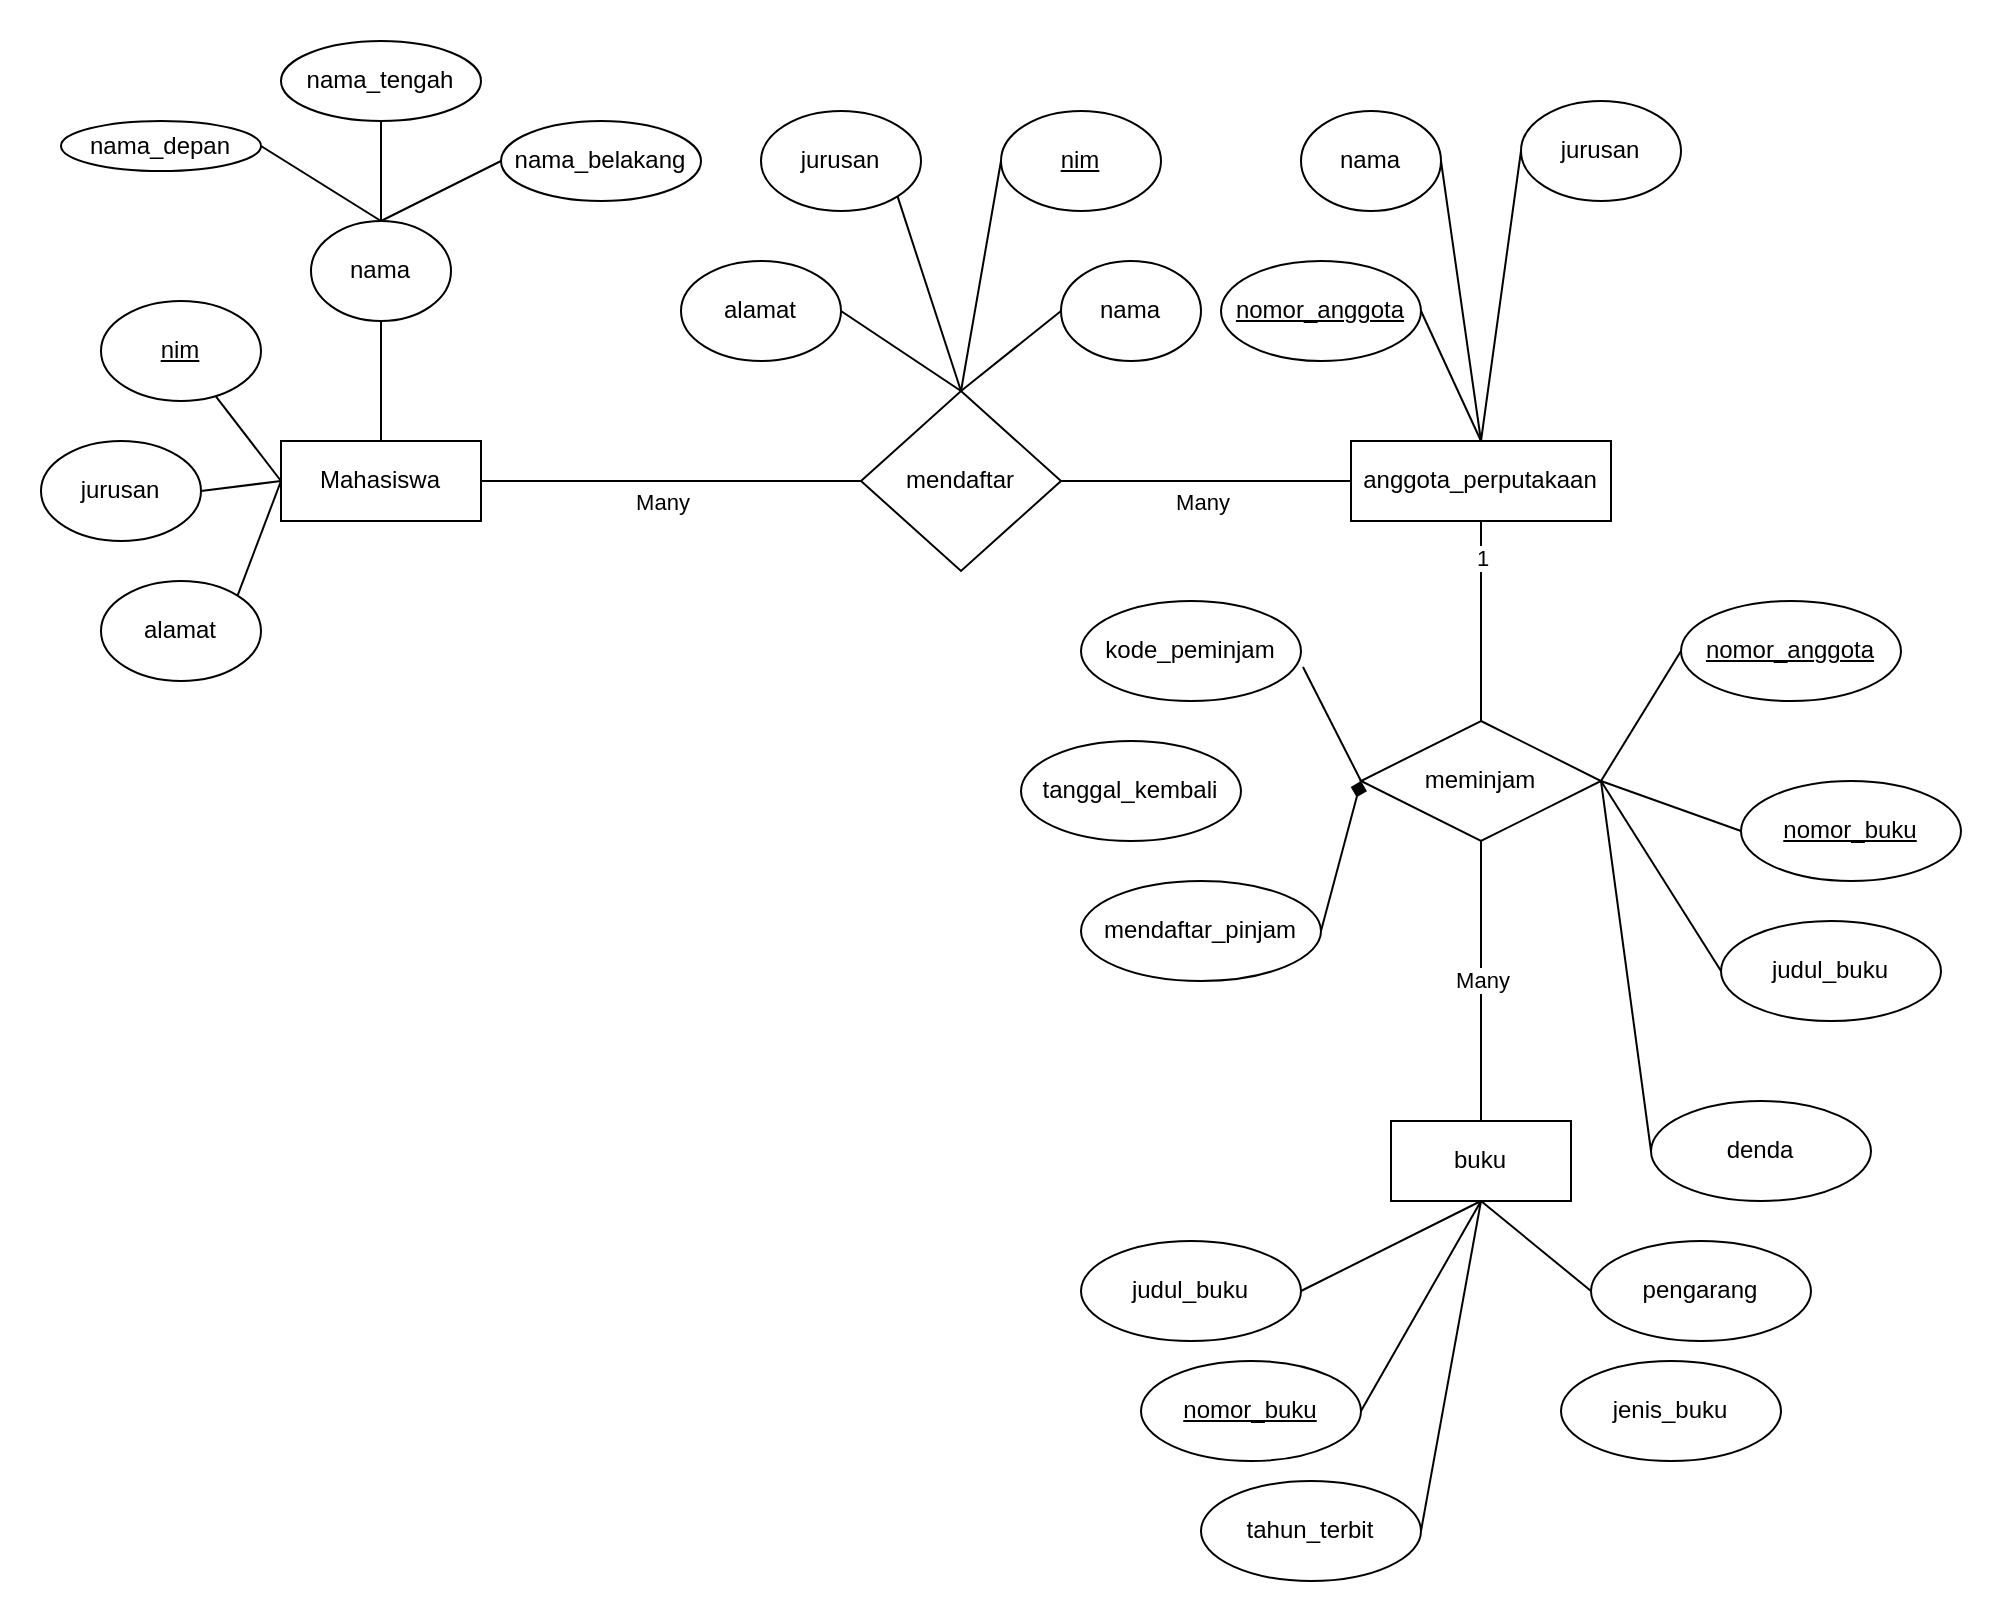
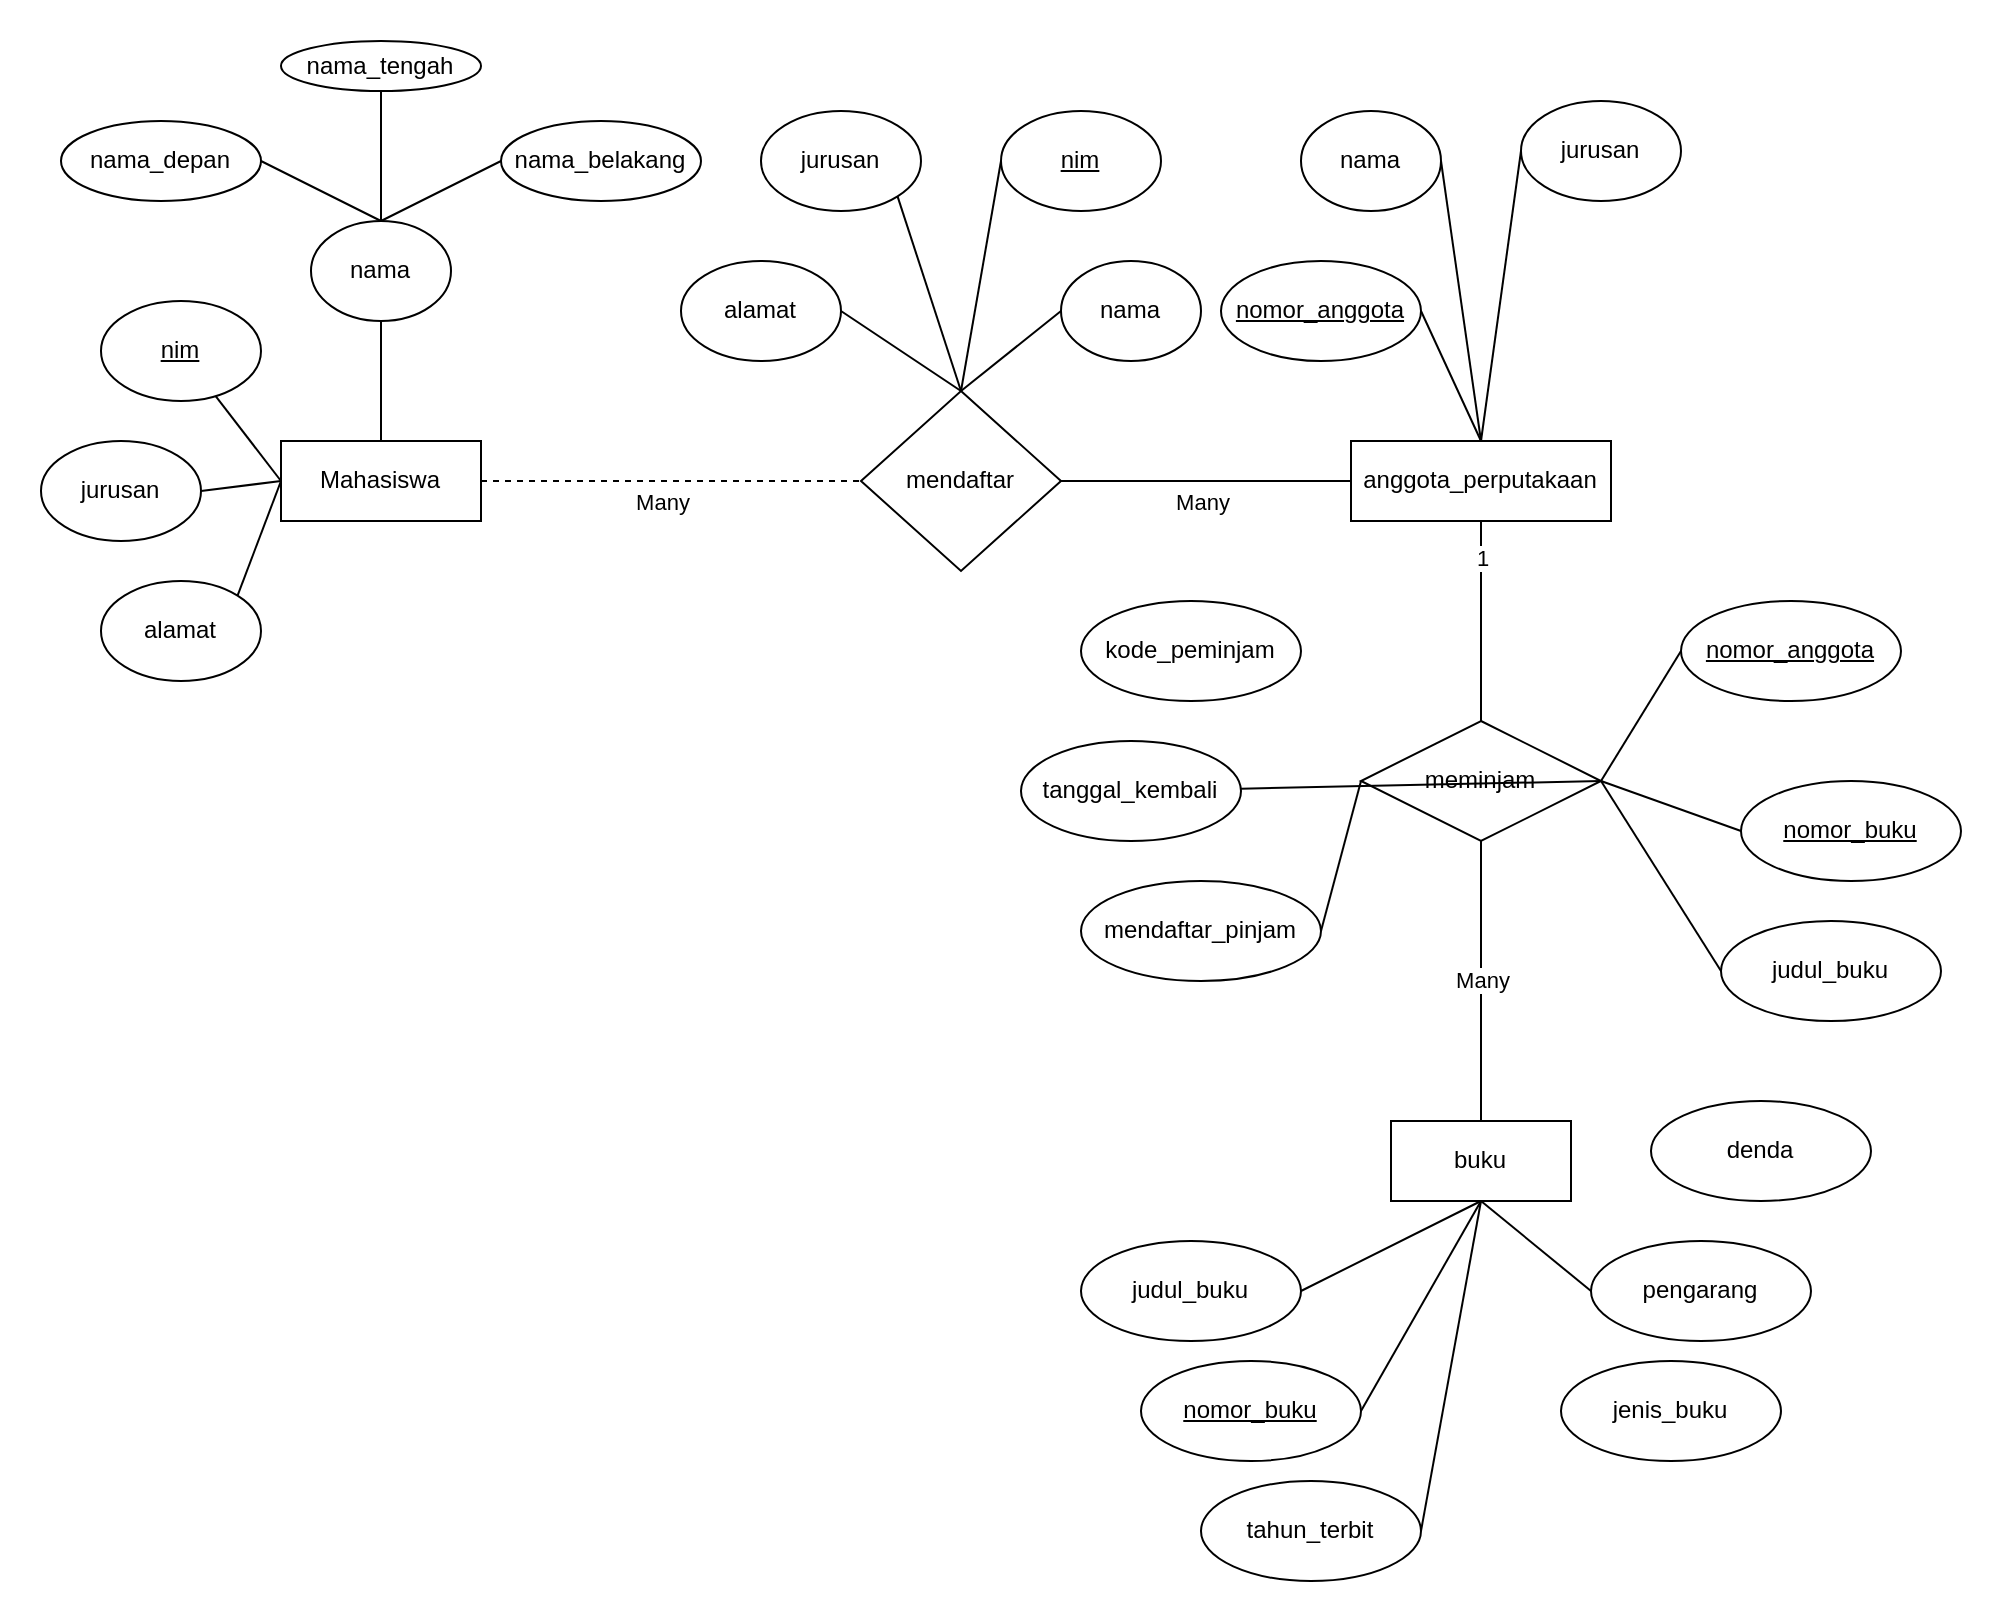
(381, 81) -> (381, 66)
(161, 146) -> (161, 161)
(673, 481) -> (673, 481)
(1332, 724) -> none
(1357, 797) -> (1359, 790)
(1626, 968) -> (1481, 784)
